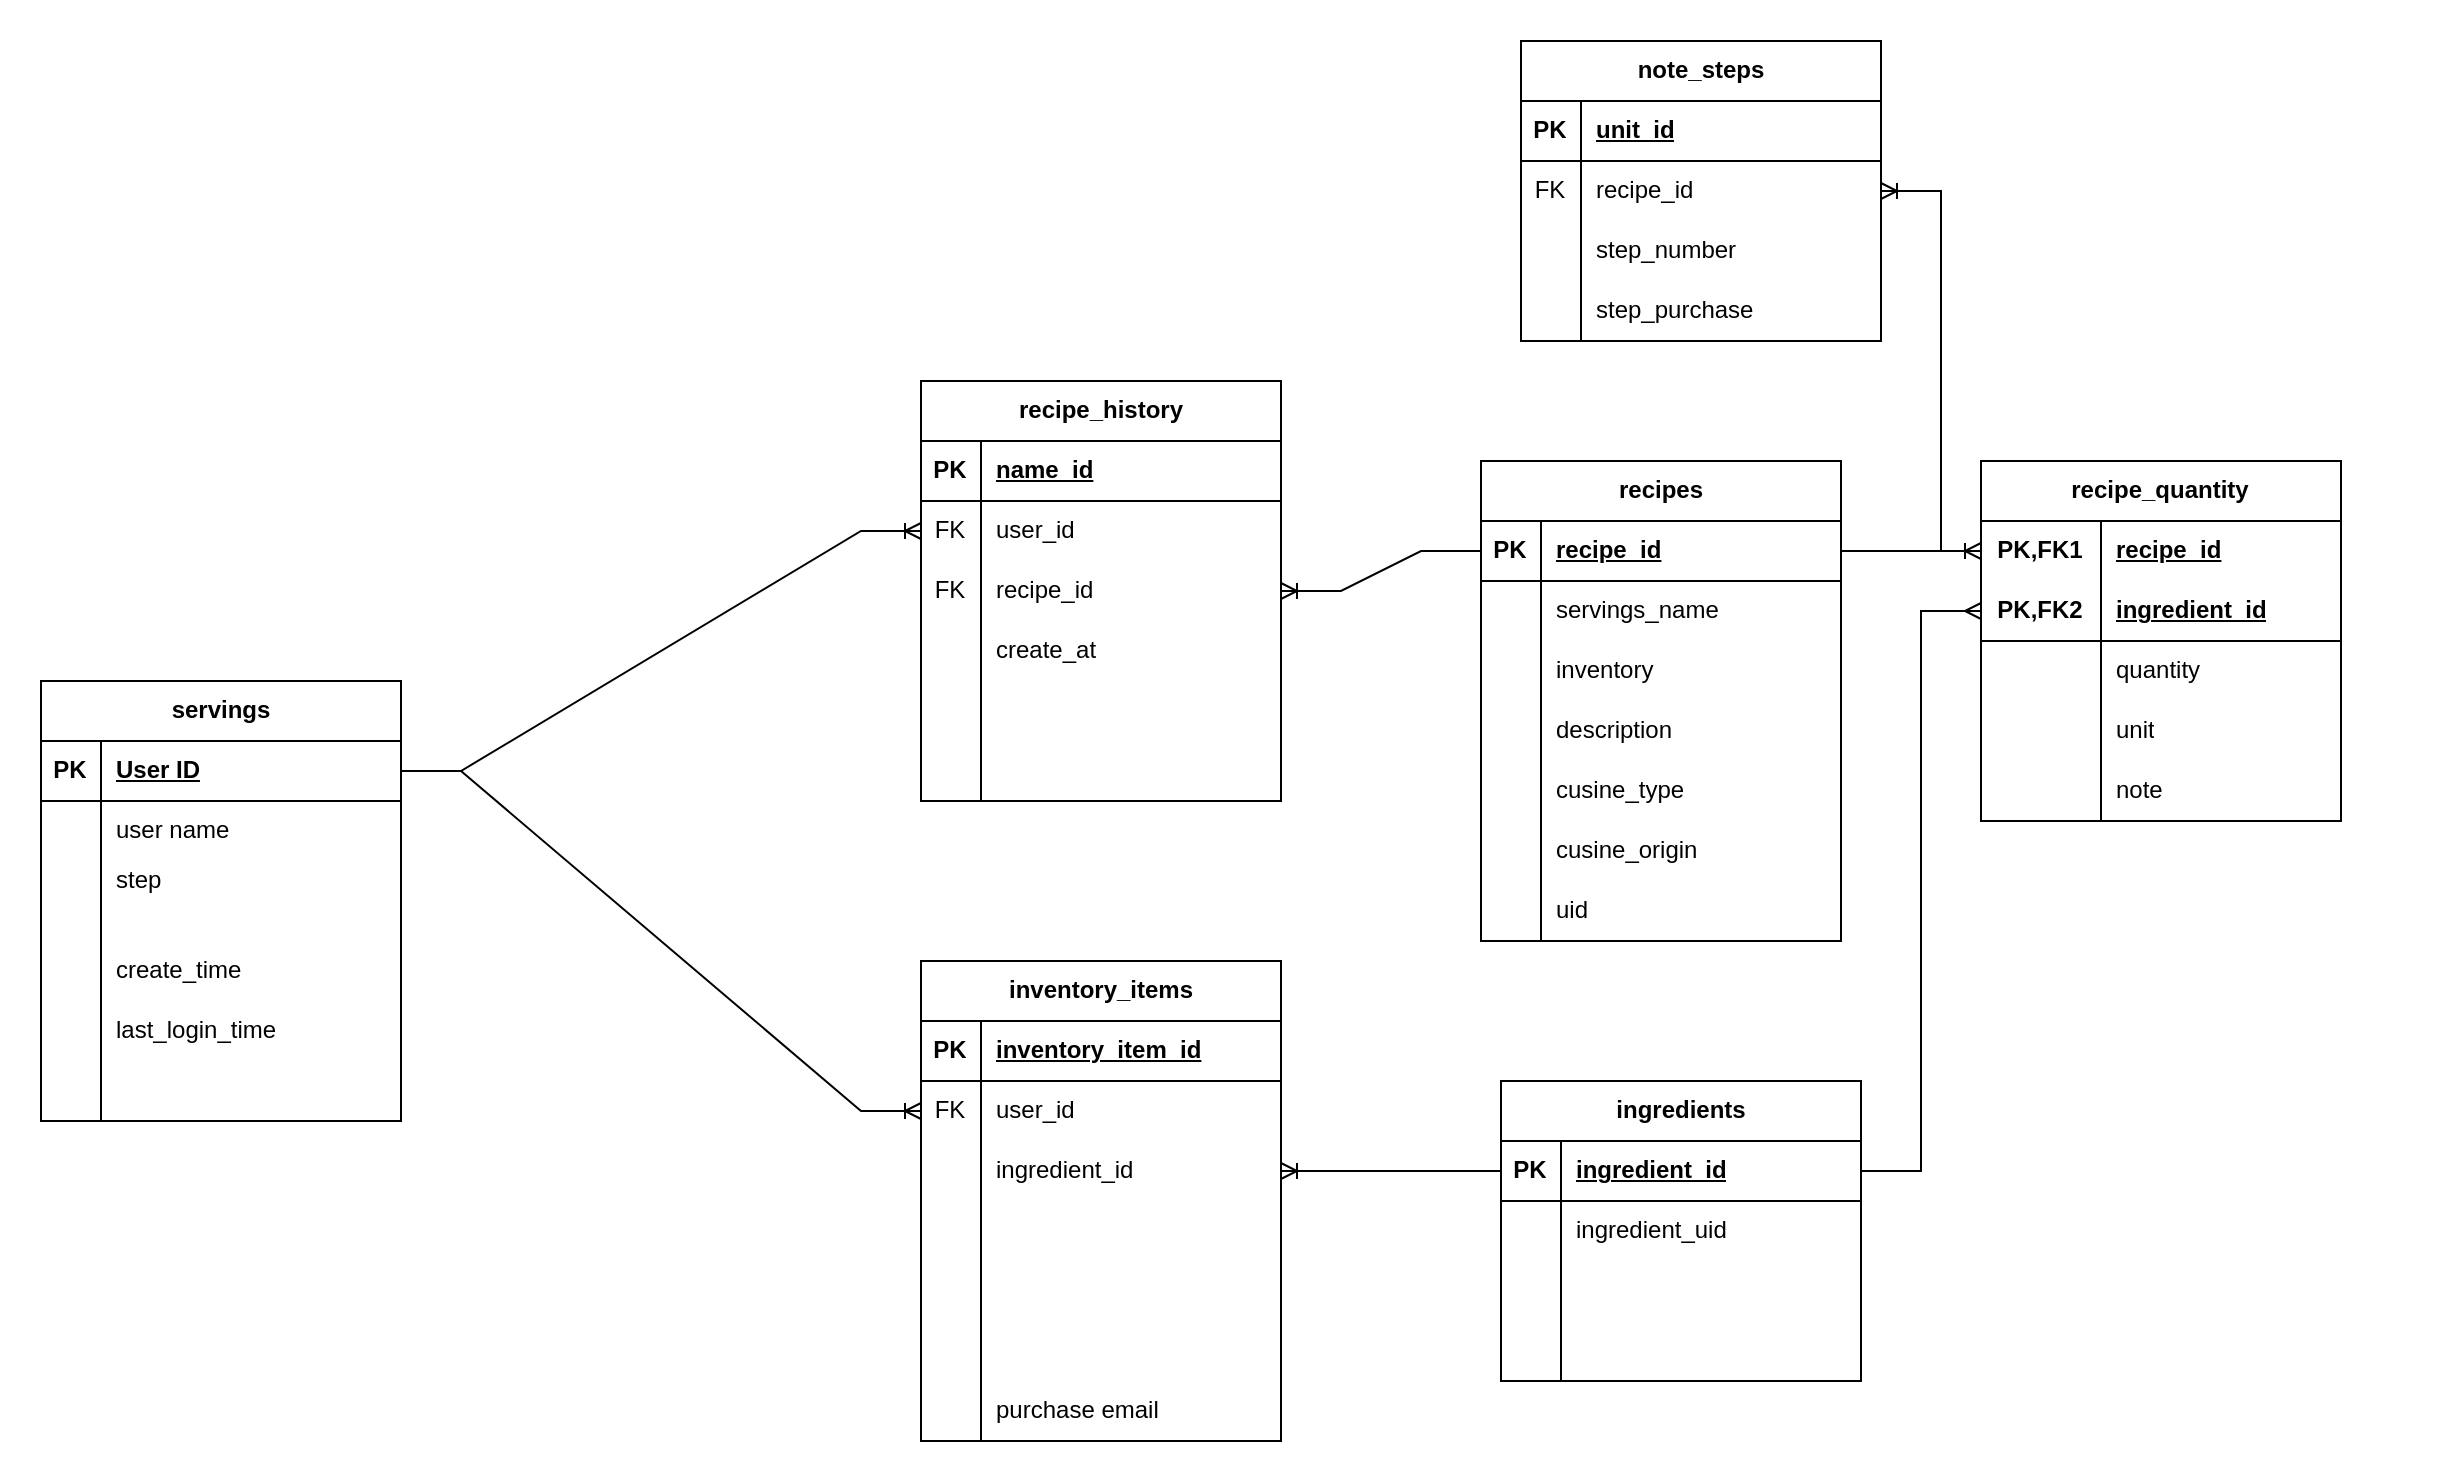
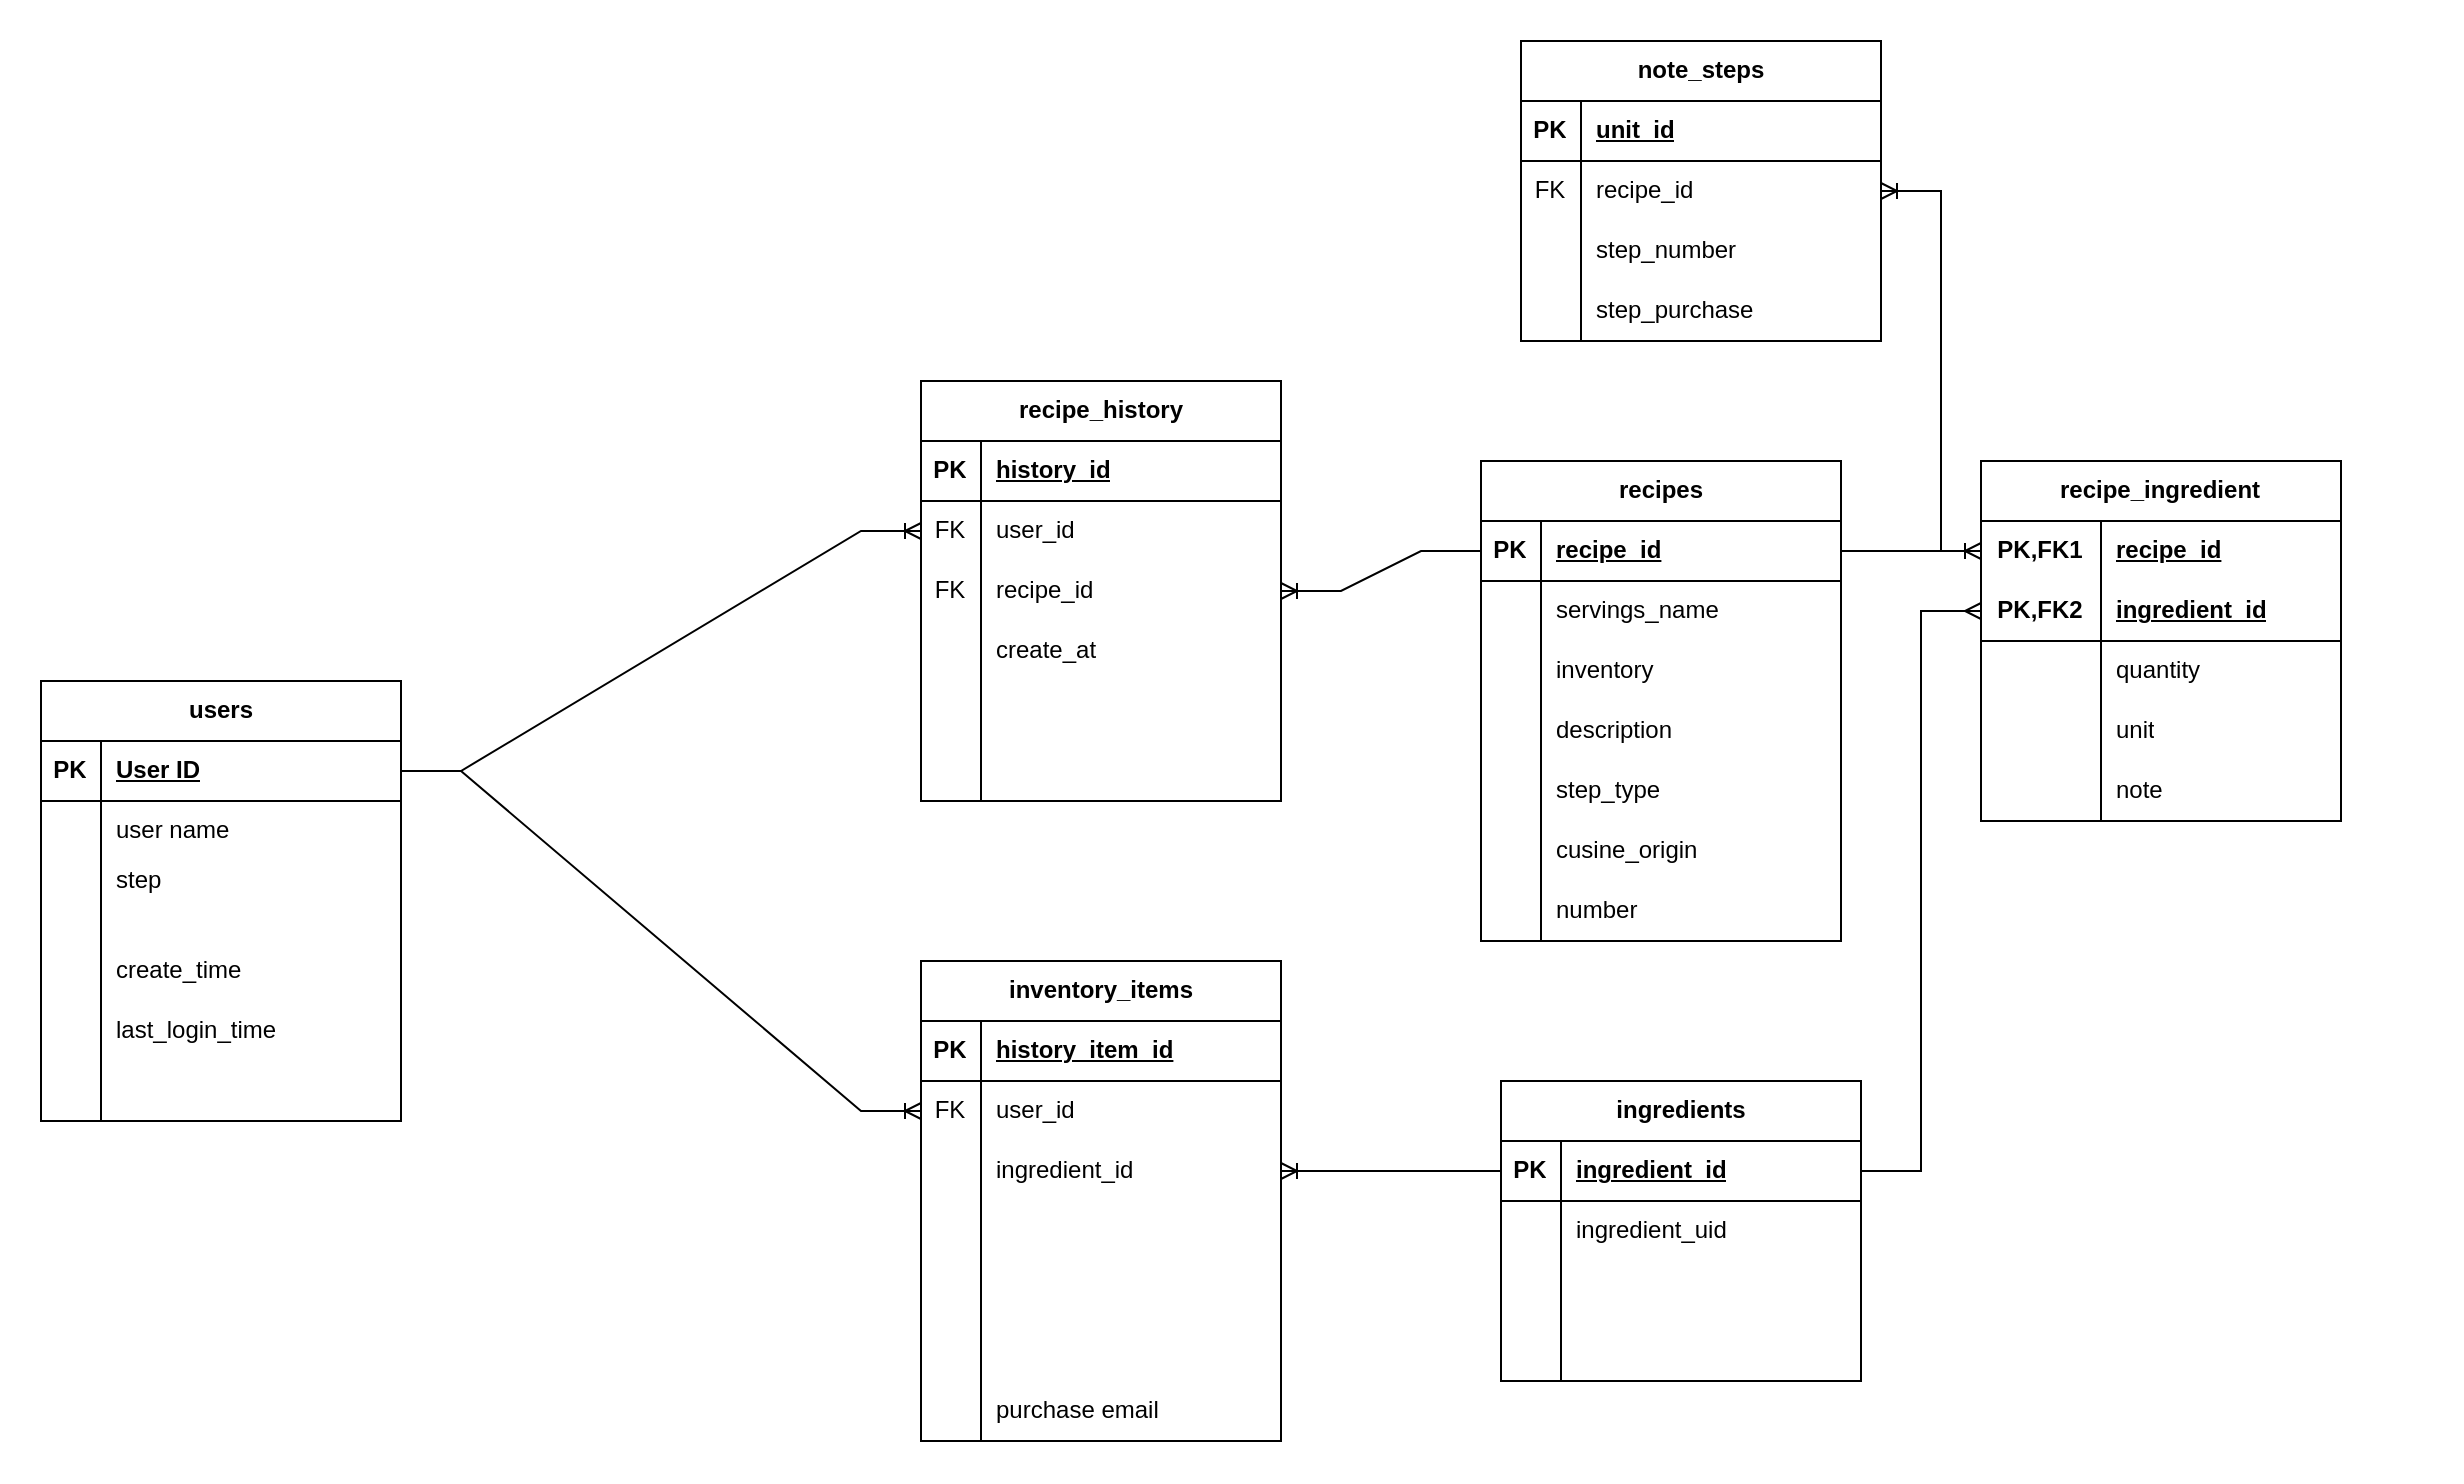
(1041, 471) -> (1058, 471)
(2161, 491) -> (2161, 491)
(222, 711) -> (222, 711)
(1628, 791) -> (1617, 791)
(1574, 911) -> (1597, 911)
(1102, 1051) -> (1088, 1051)
